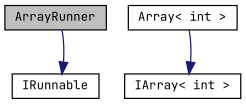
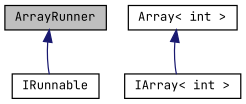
(64, 46) -> (48, 58)
(191, 46) -> (175, 58)
